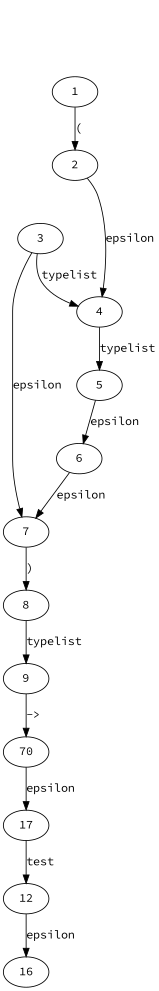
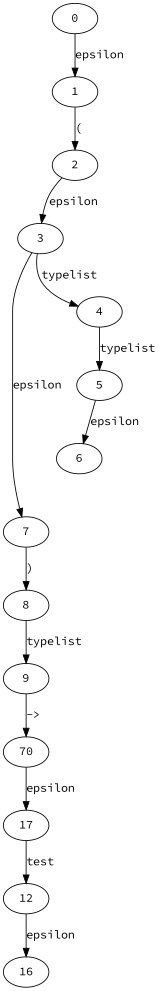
none -> (75, 19)
(105, 231) -> (49, 195)
(55, 492) -> none
